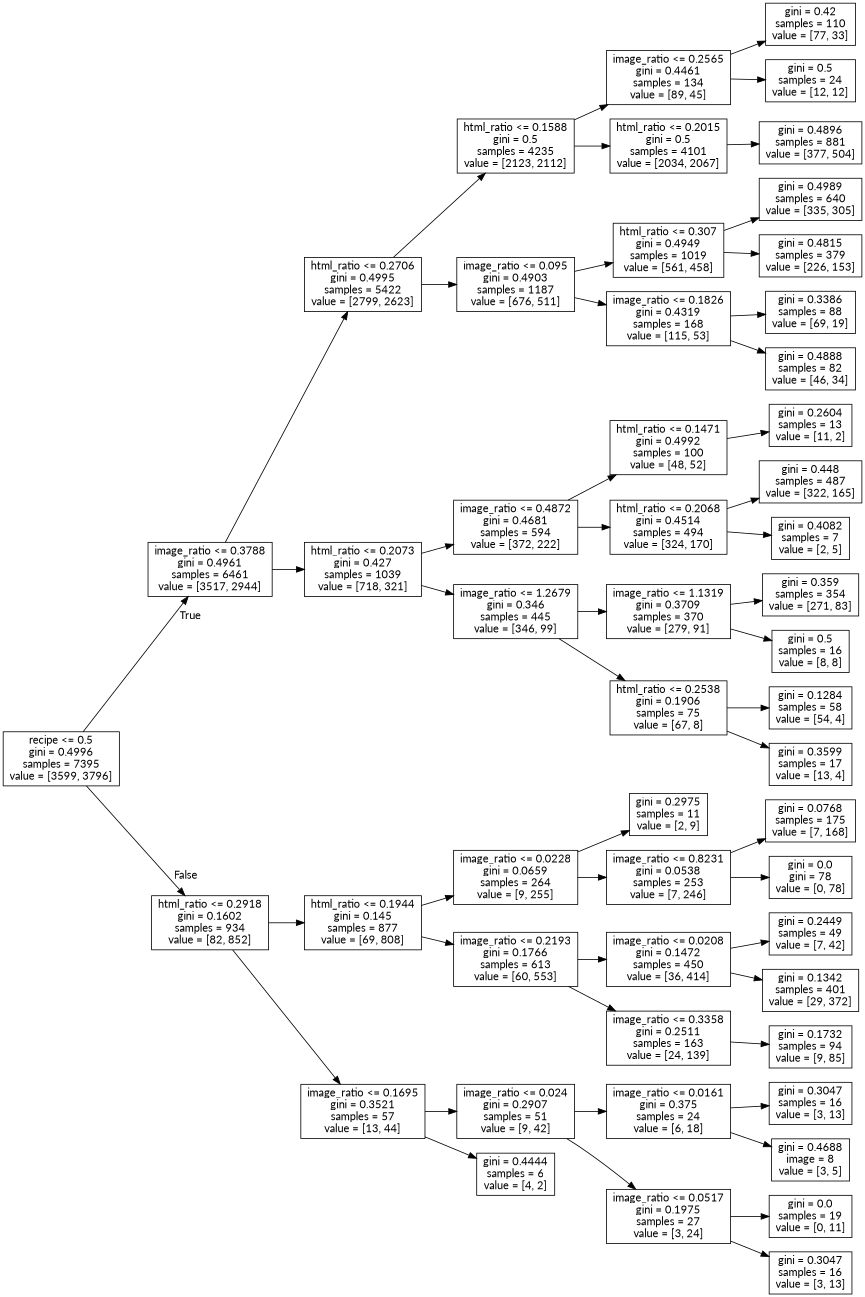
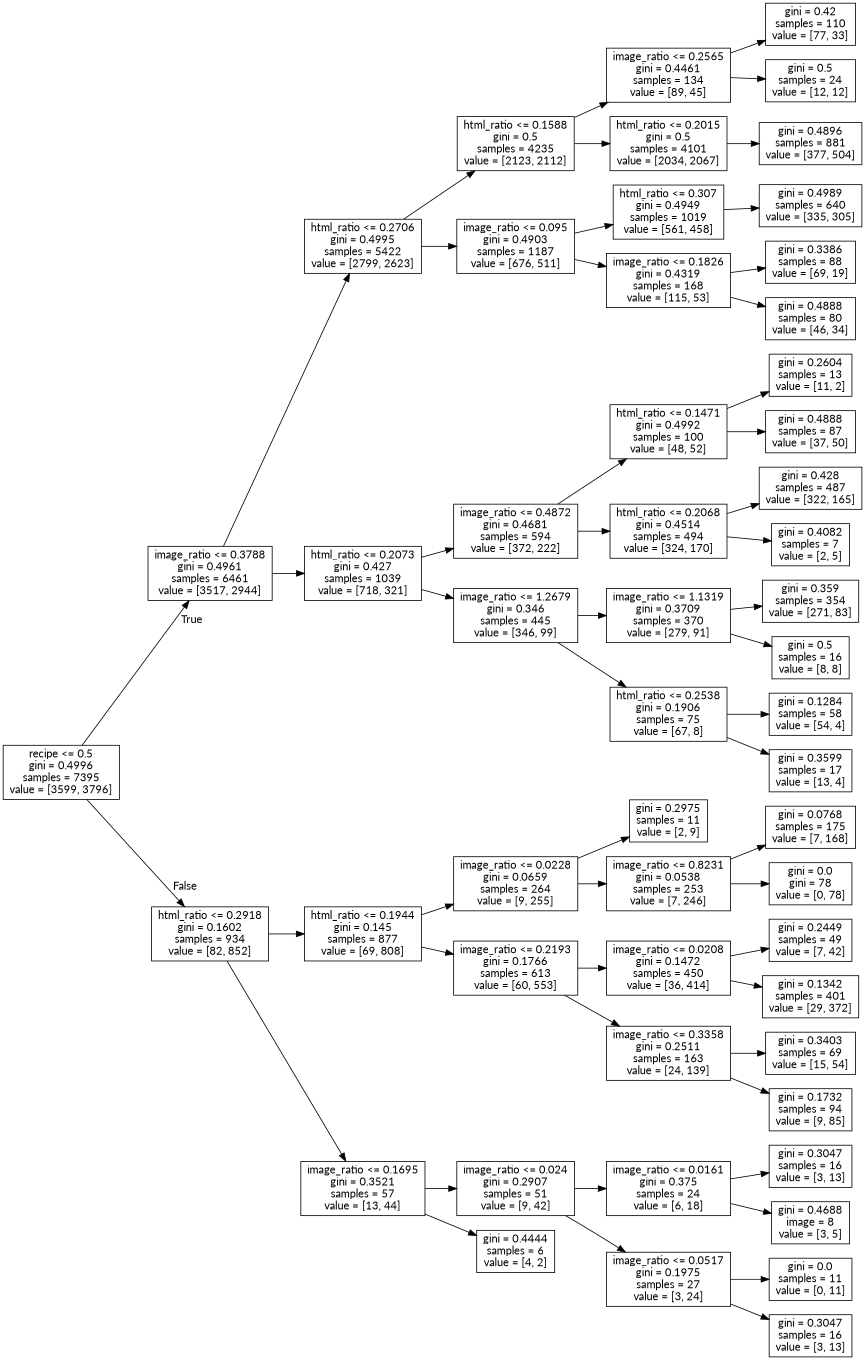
(811, 256) -> none
(811, 369) -> (811, 319)
none -> (811, 432)
(811, 482) -> (811, 488)
none -> (811, 1053)
(811, 1216) -> (811, 1279)
